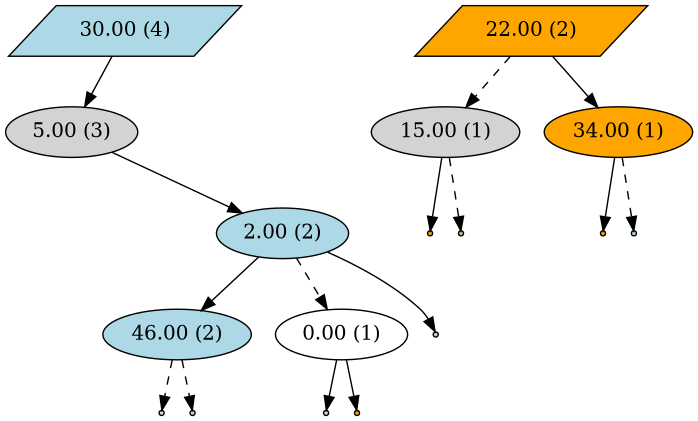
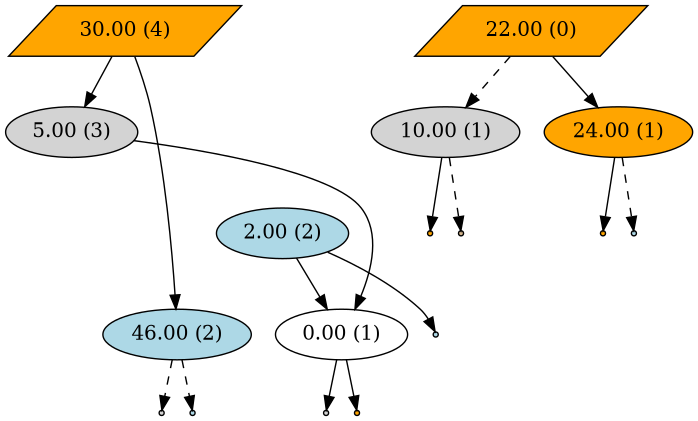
(125, 31) -> (125, 31)
(531, 31) -> (531, 31)
(446, 132) -> (446, 132)
(618, 132) -> (618, 132)
(171, 180) -> (297, 174)
(308, 277) -> (308, 277)
(235, 279) -> (163, 174)
